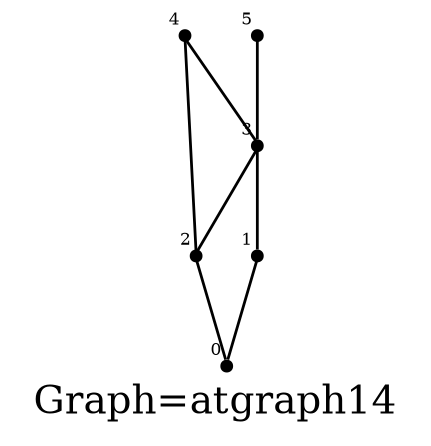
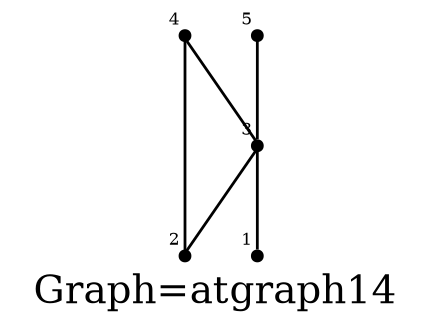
(227, 366) -> none
